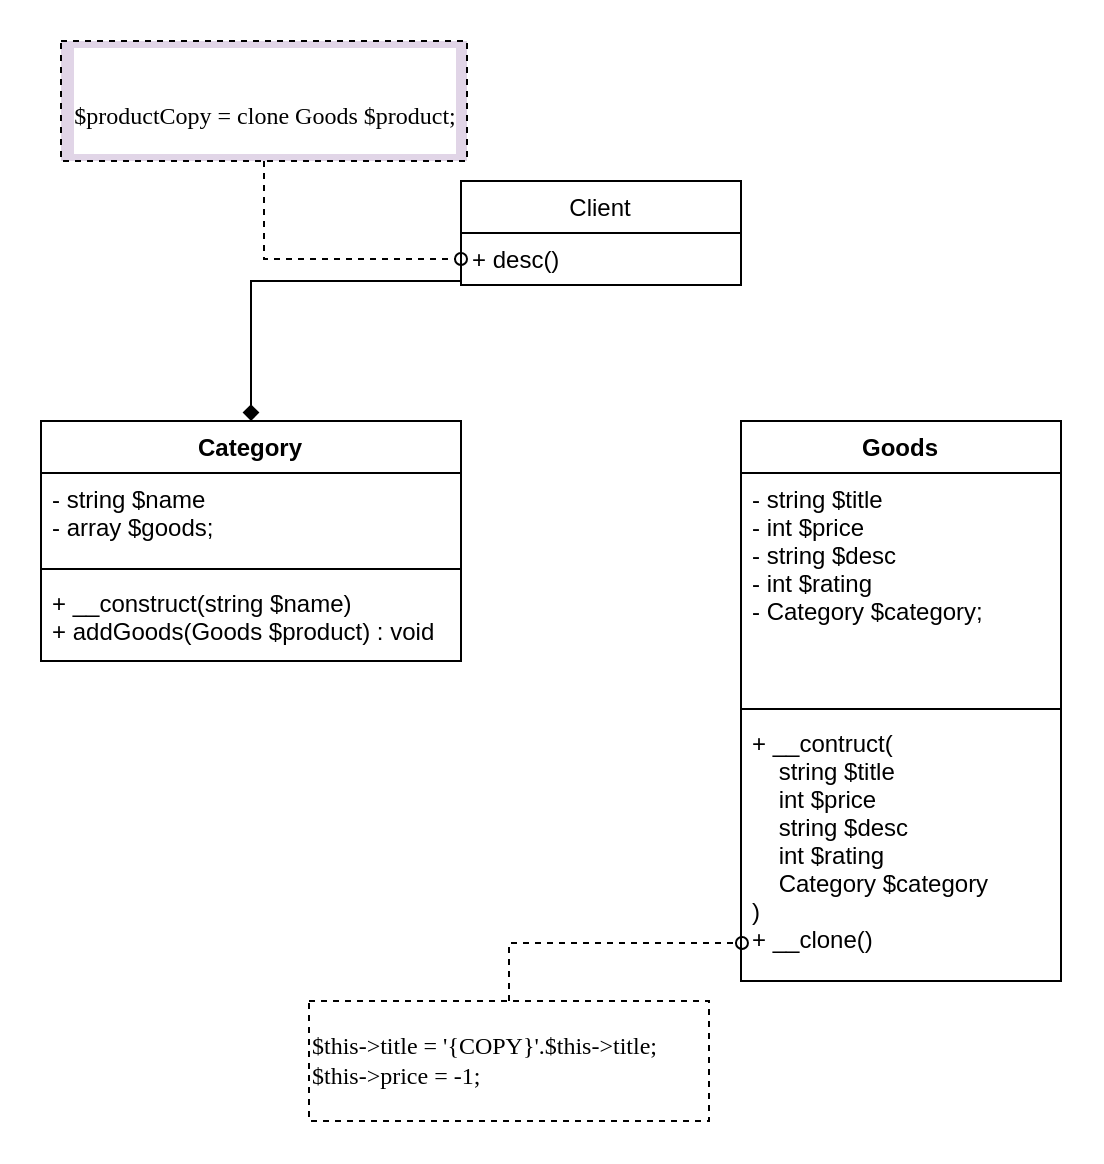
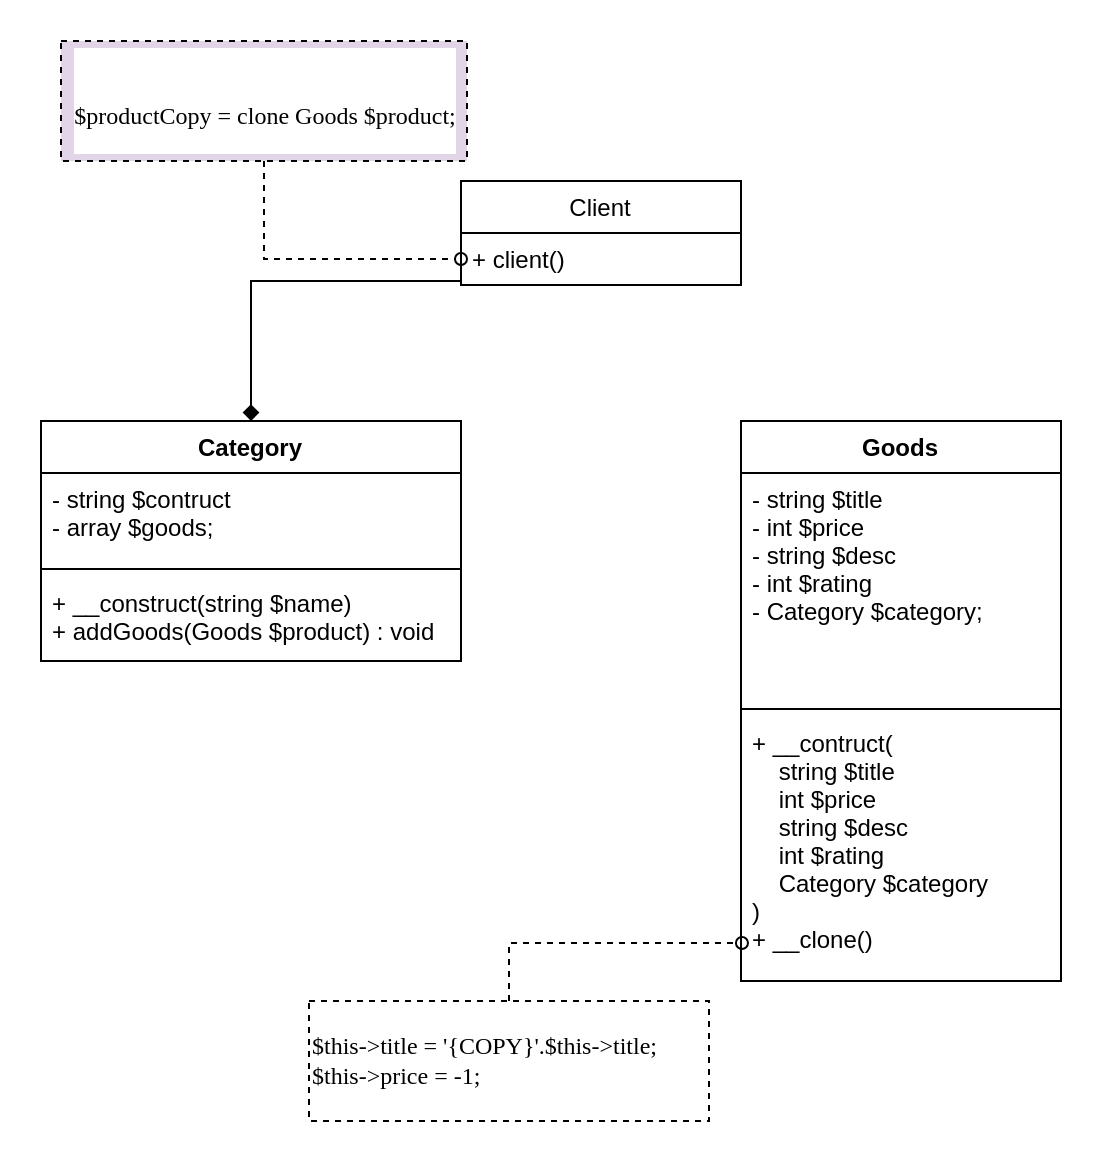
(523, 260) -> (530, 260)
(137, 500) -> (164, 500)
